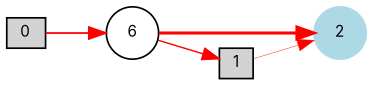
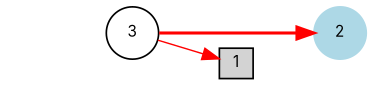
(26, 33) -> none
(132, 33) -> (132, 33)
(276, 52) -> none
